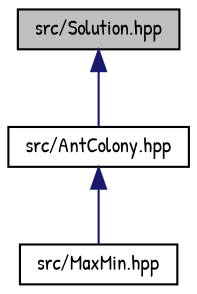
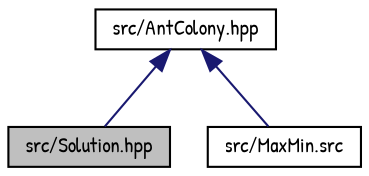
(99, 99) -> (130, 96)
(99, 264) -> (284, 147)
